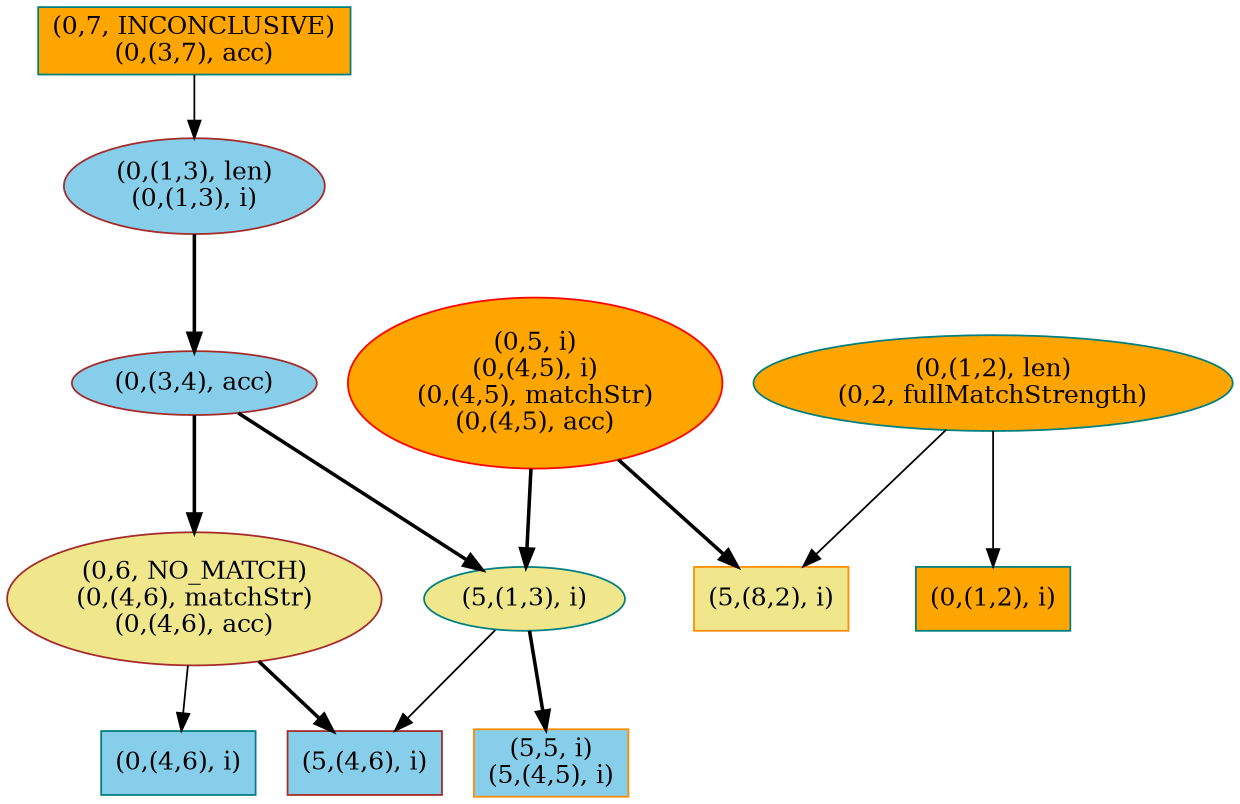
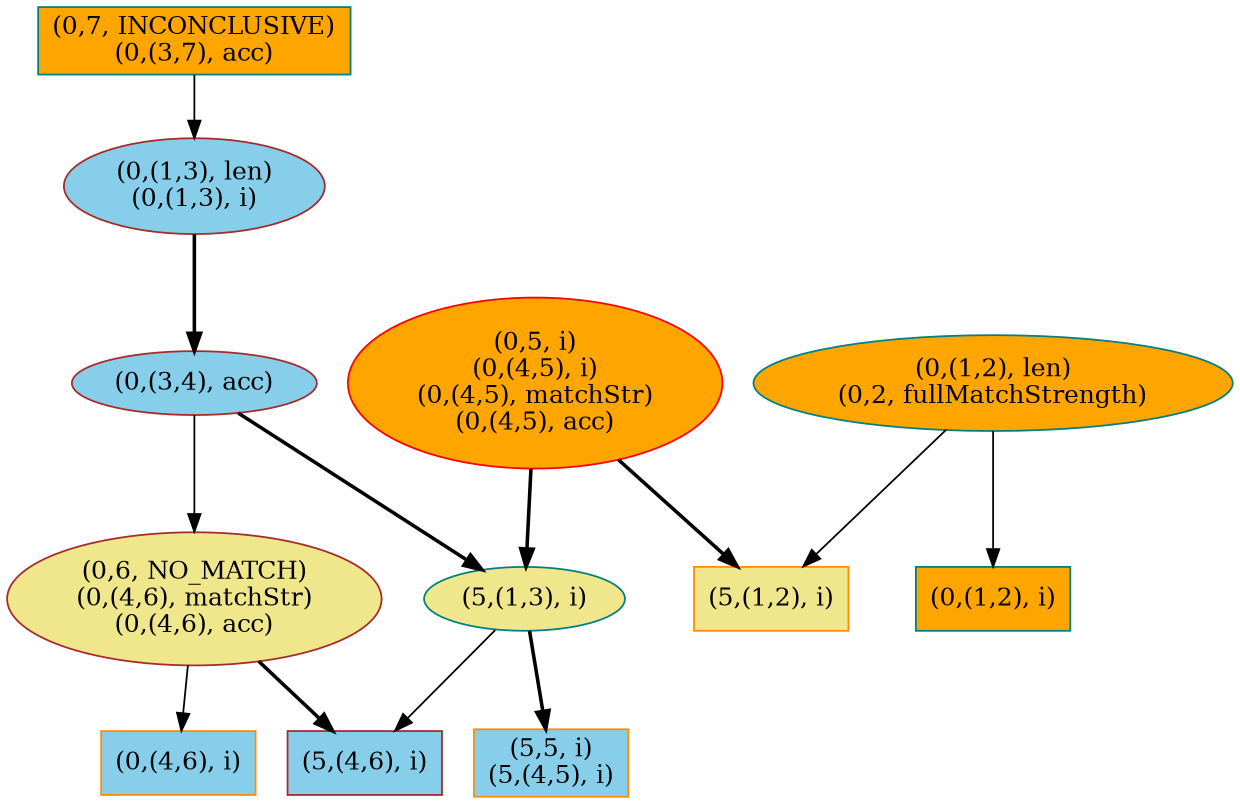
(194, 465) -> (194, 465)
(771, 599) -> (771, 599)
(178, 763) -> (178, 763)
